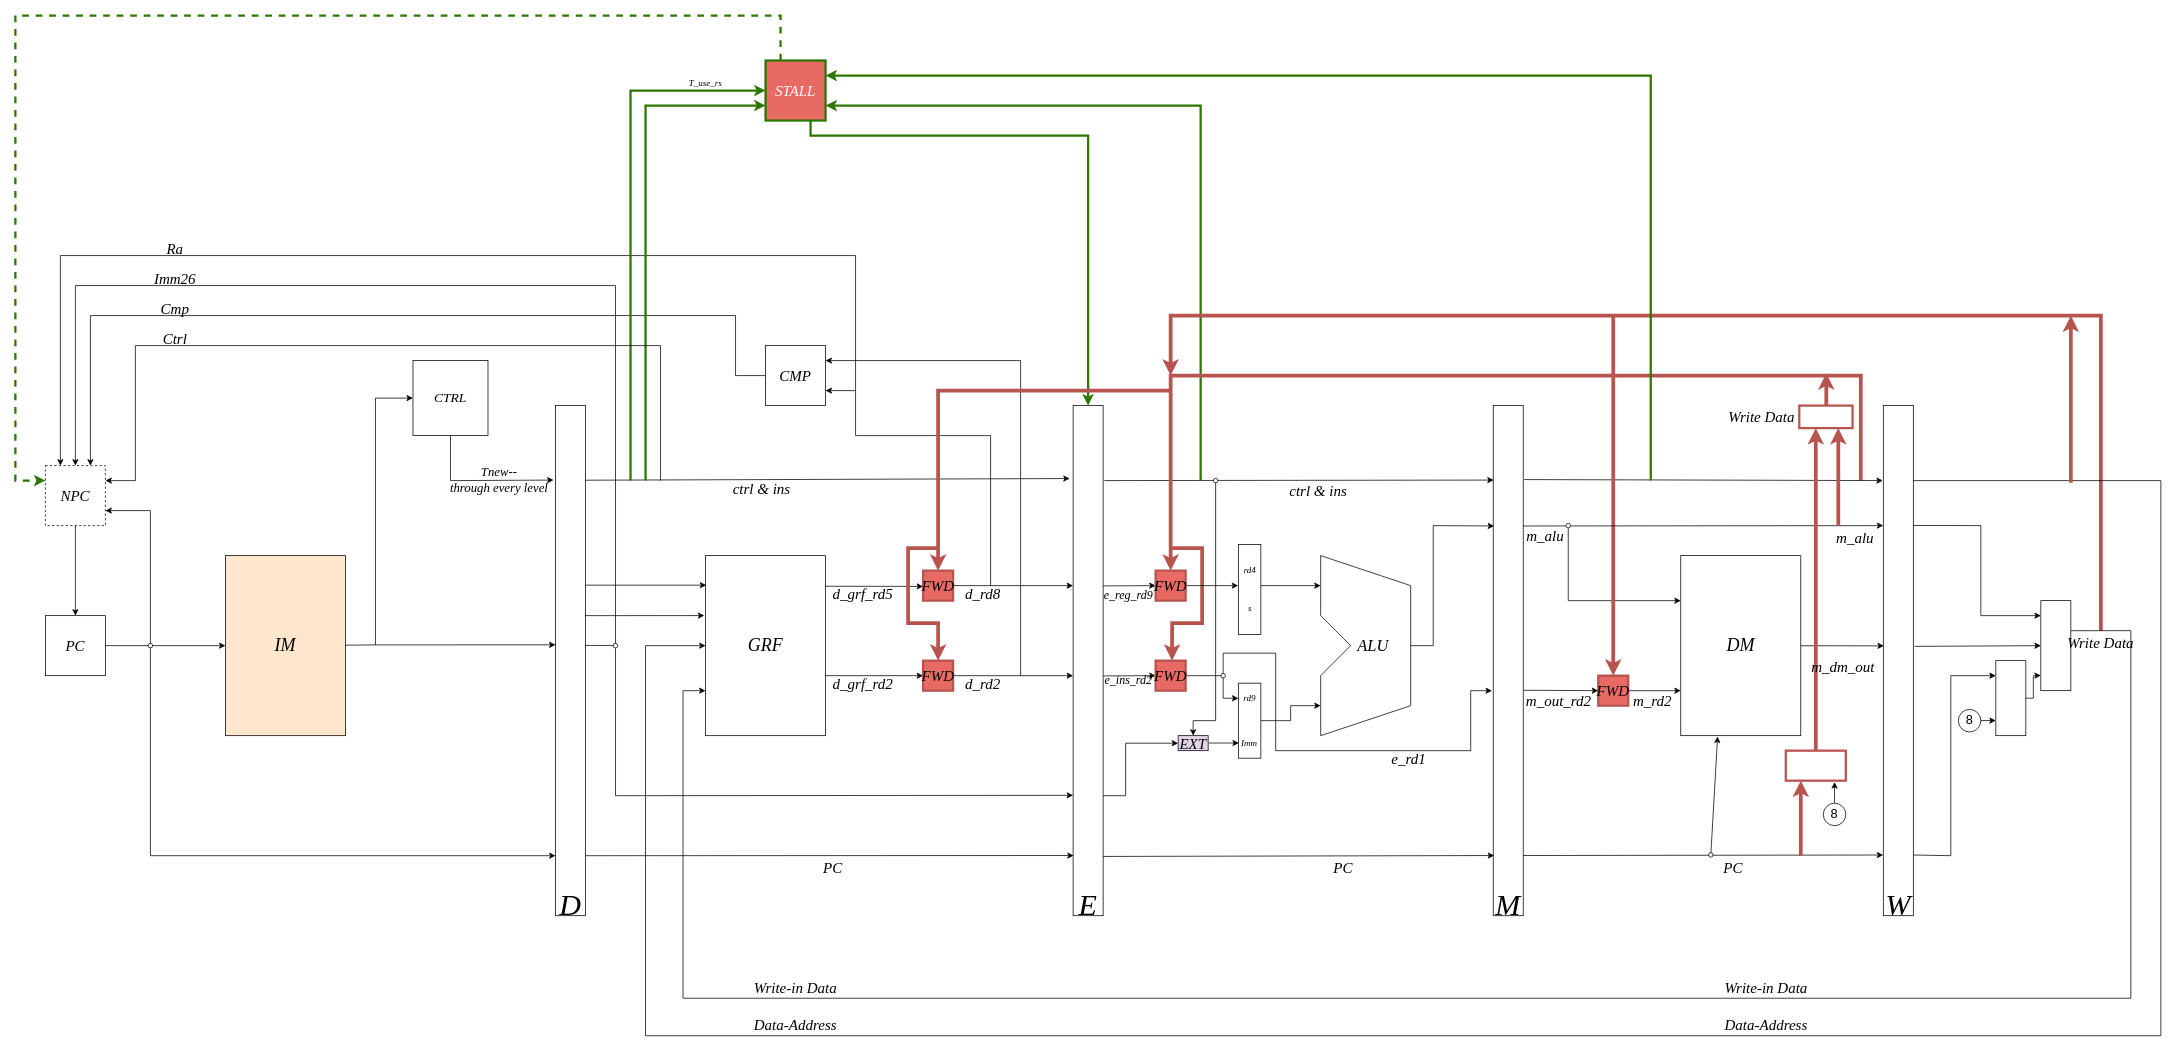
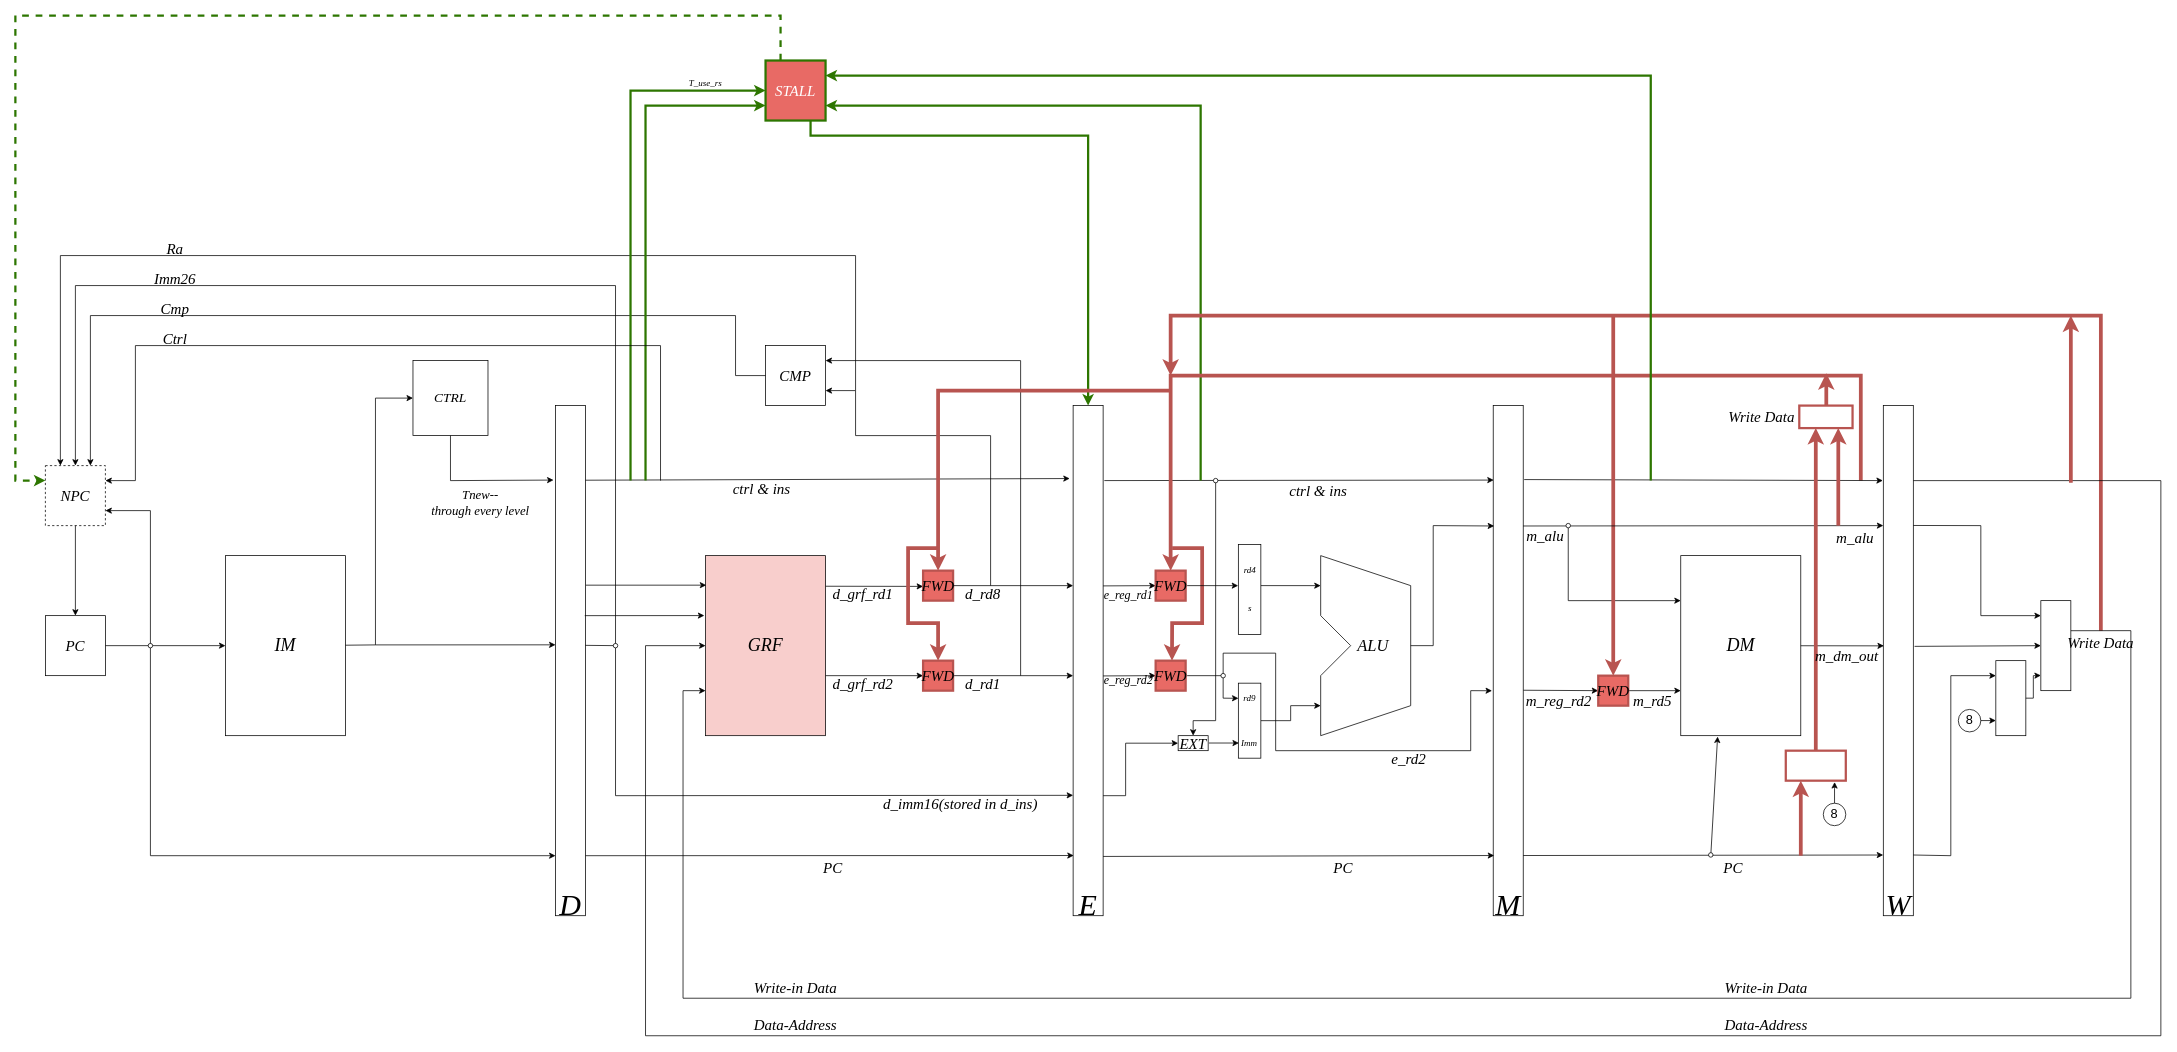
(499, 480) -> (480, 503)
(863, 593) -> (863, 593)
(1128, 594) -> (1128, 594)
(285, 645) -> (285, 645)
(765, 645) -> (765, 645)
(1843, 666) -> (1847, 655)
(983, 683) -> (983, 683)
(1128, 687) -> (1128, 687)
(1559, 700) -> (1559, 700)
(1652, 700) -> (1652, 700)
(1193, 743) -> (1193, 743)
(1409, 758) -> (1409, 758)
none -> (960, 803)
